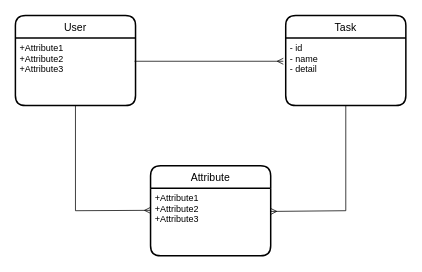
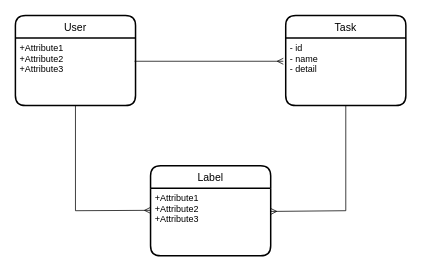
(210, 177) -> (210, 177)
